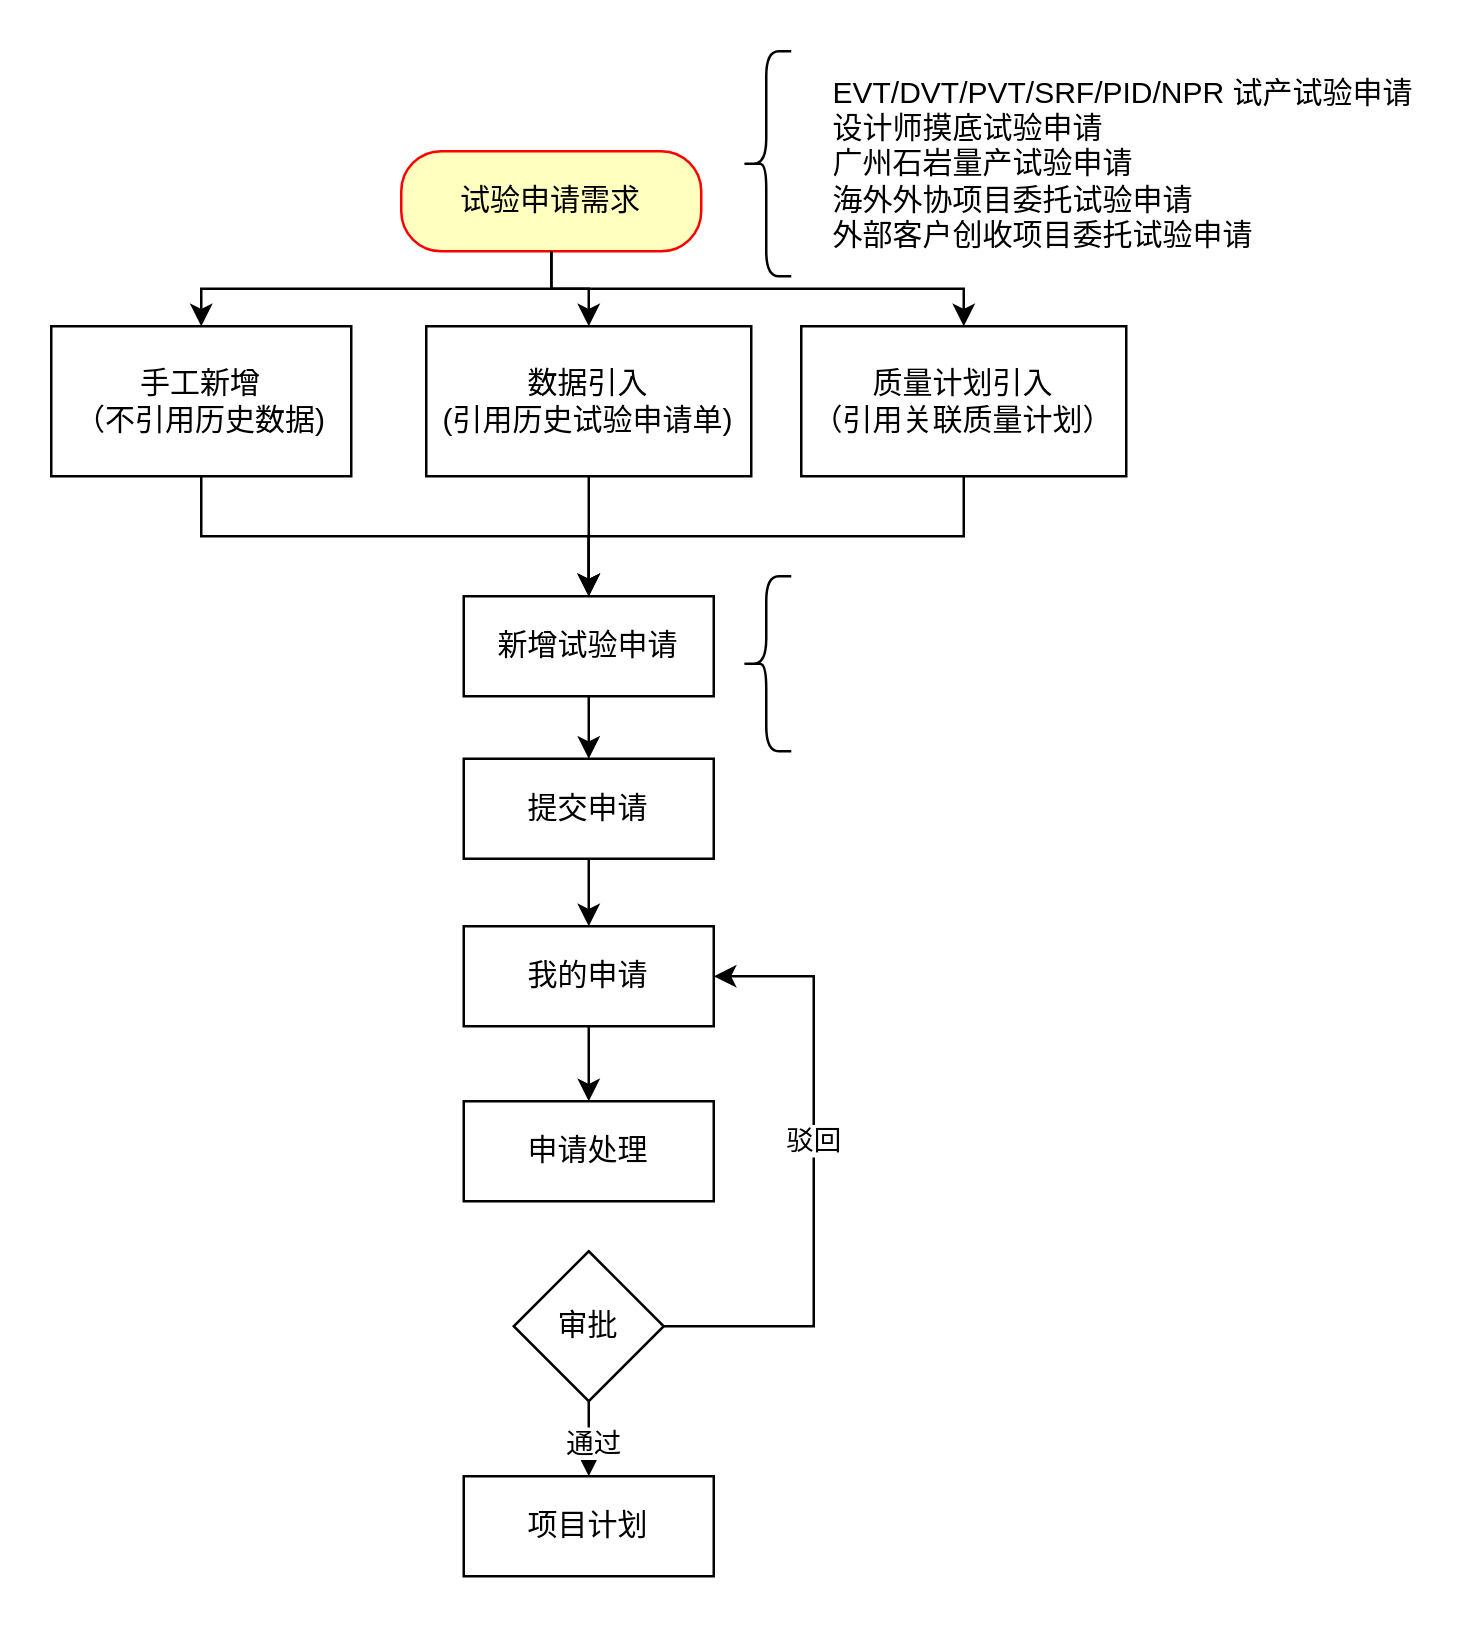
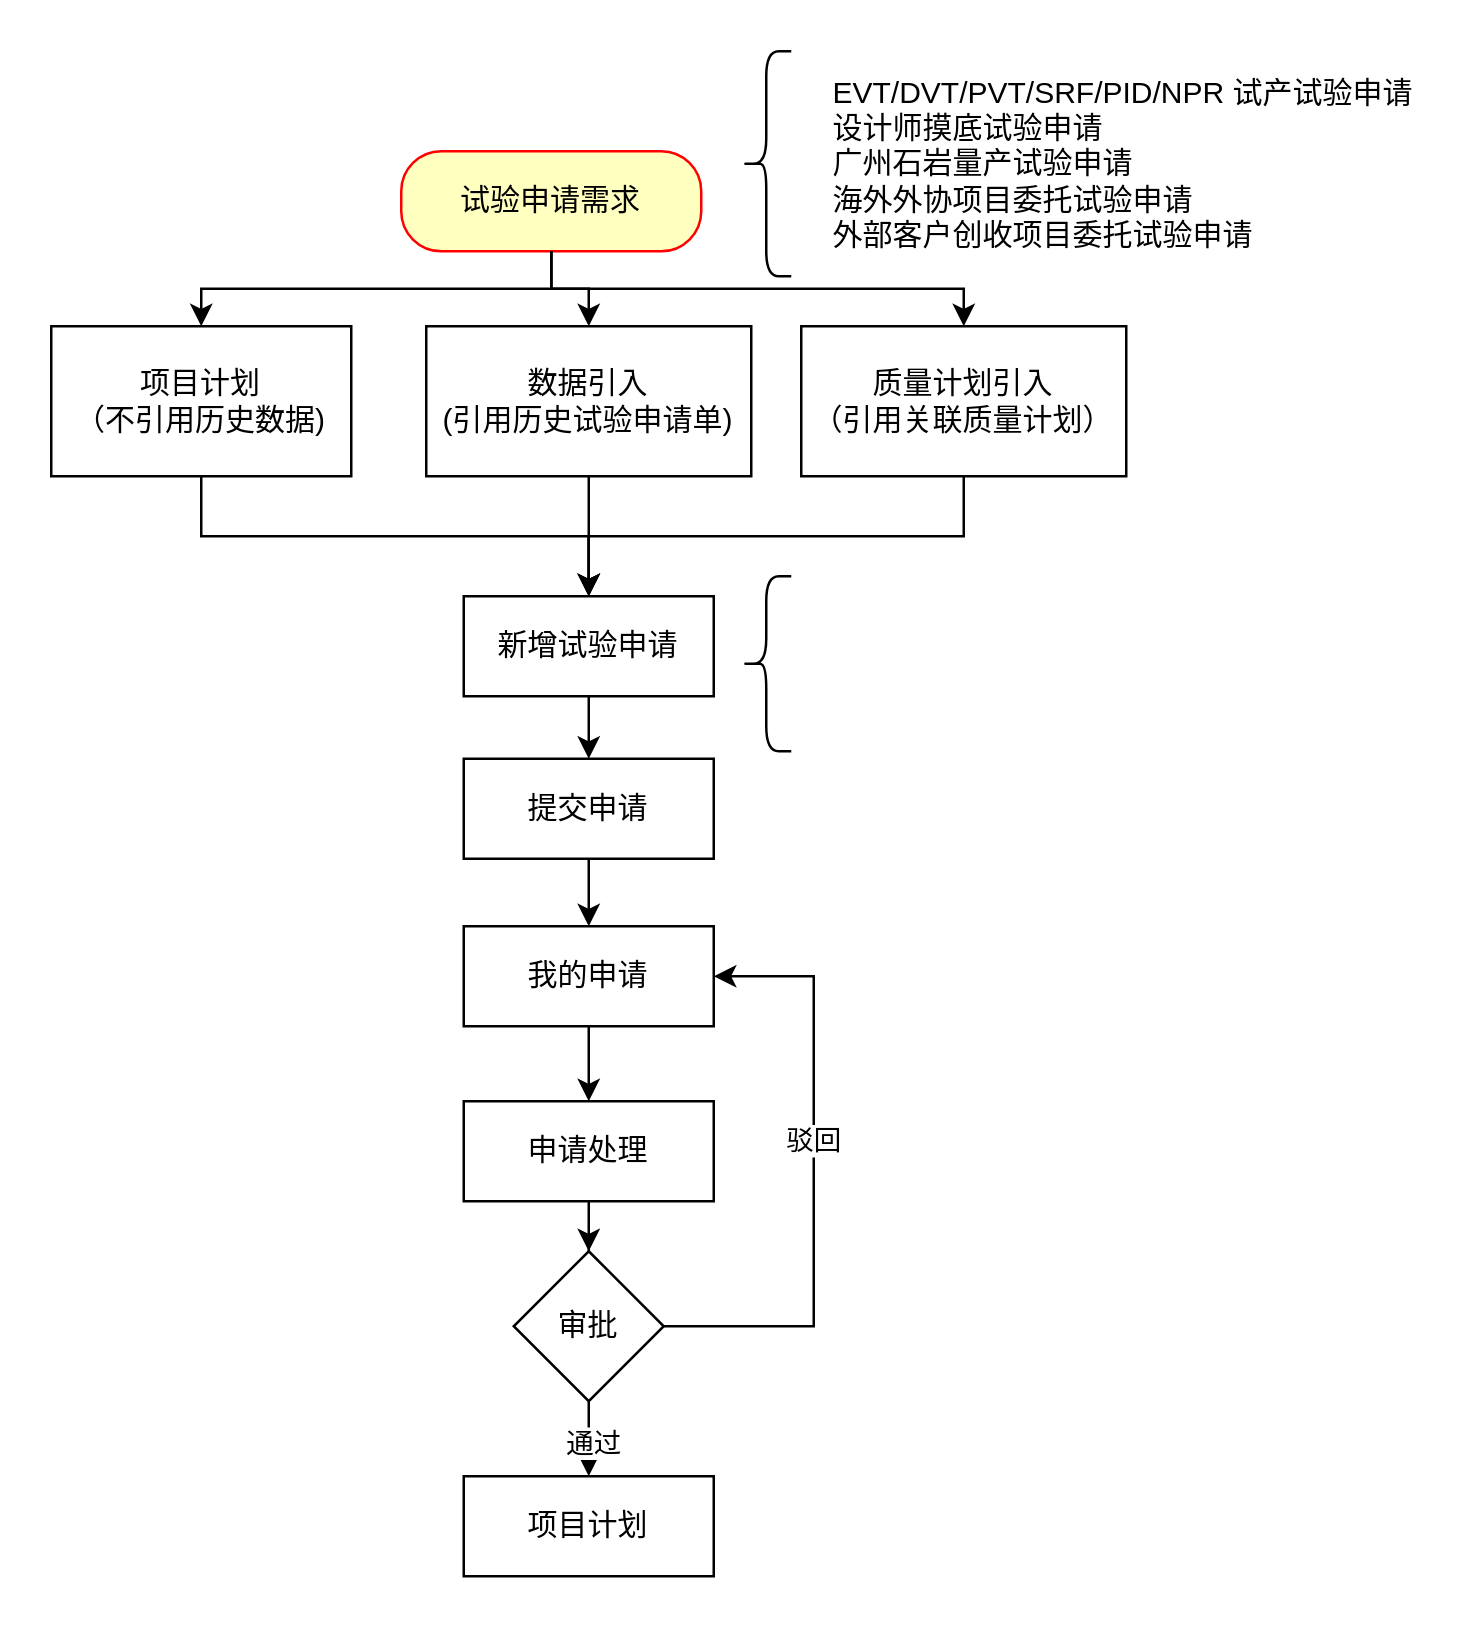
(201, 401) -> (201, 401)
none -> (589, 1234)
